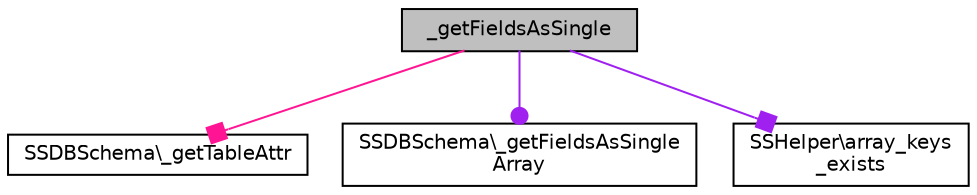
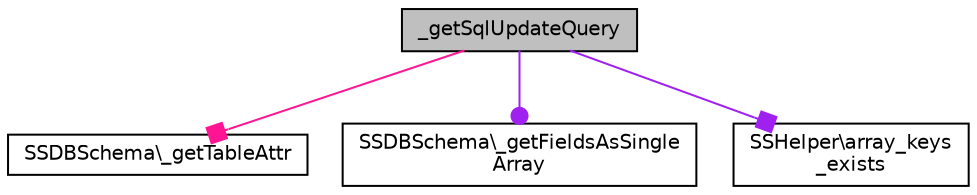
(520, 30) -> (520, 30)
